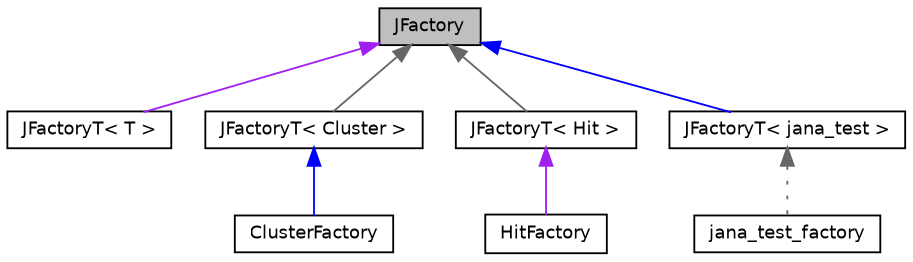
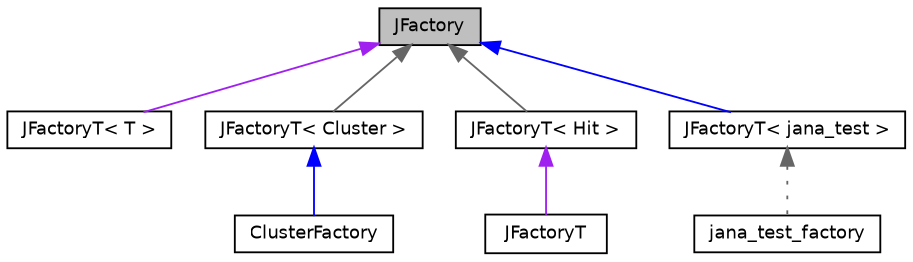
(546, 234) -> (546, 234)
